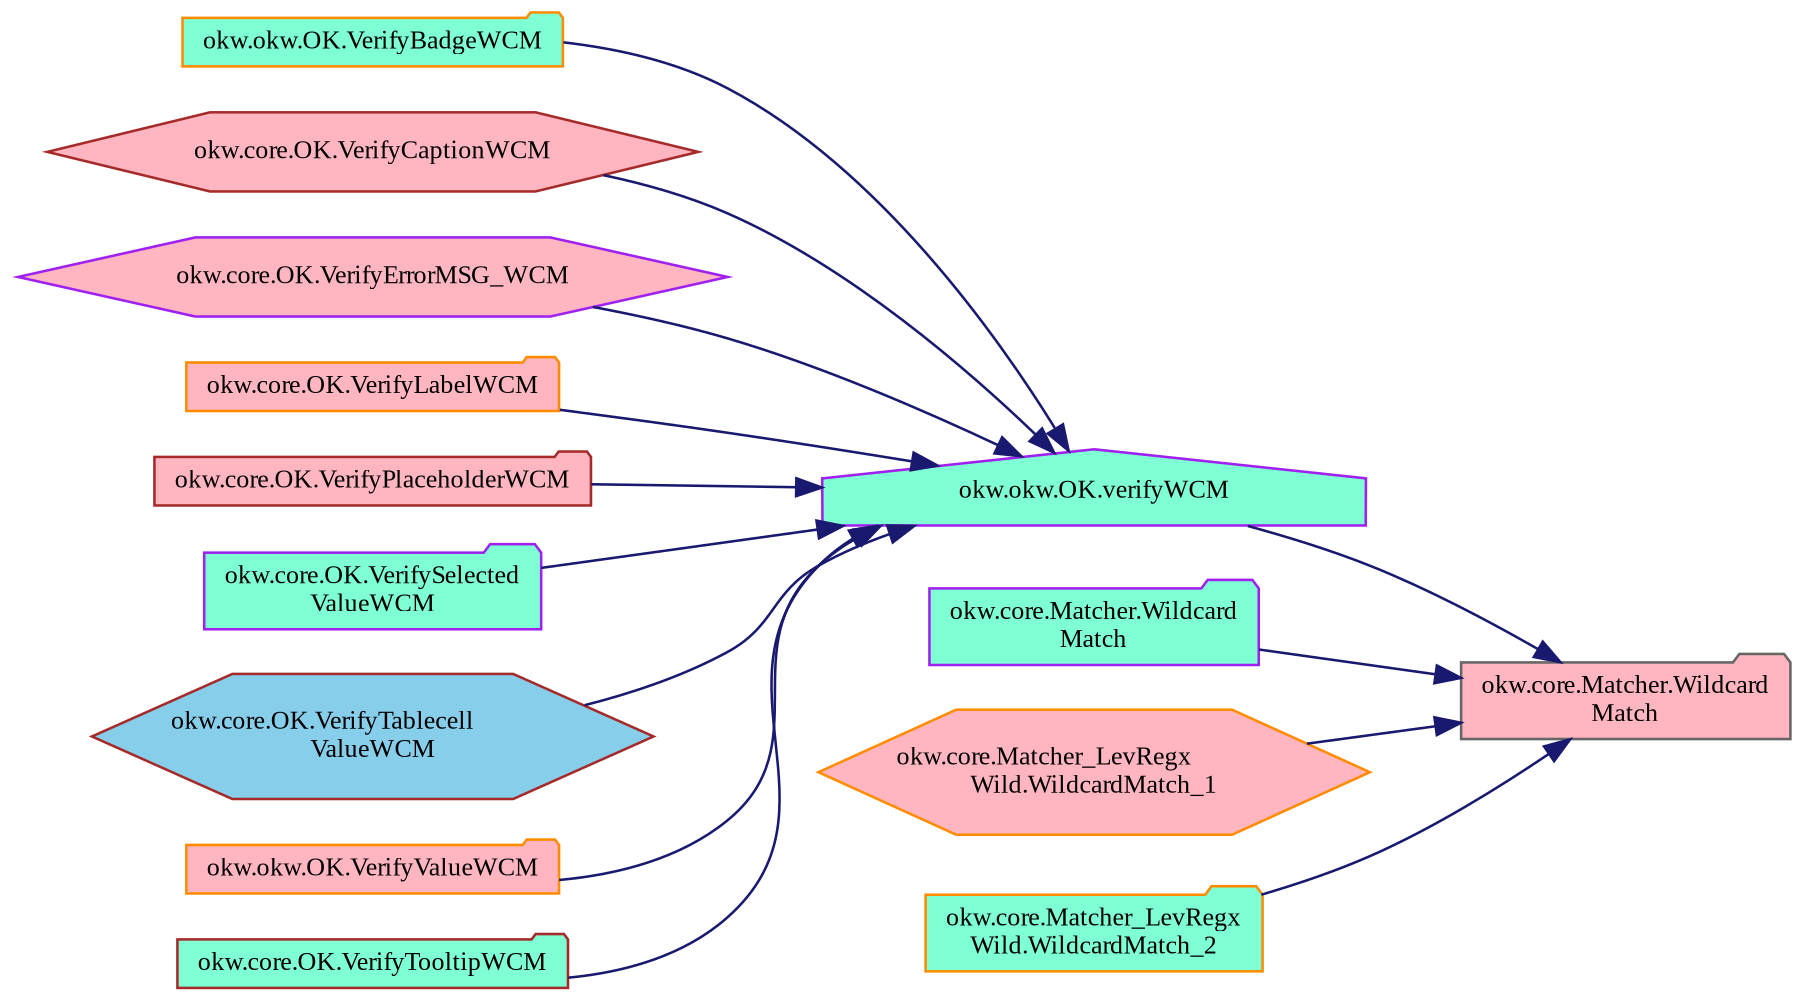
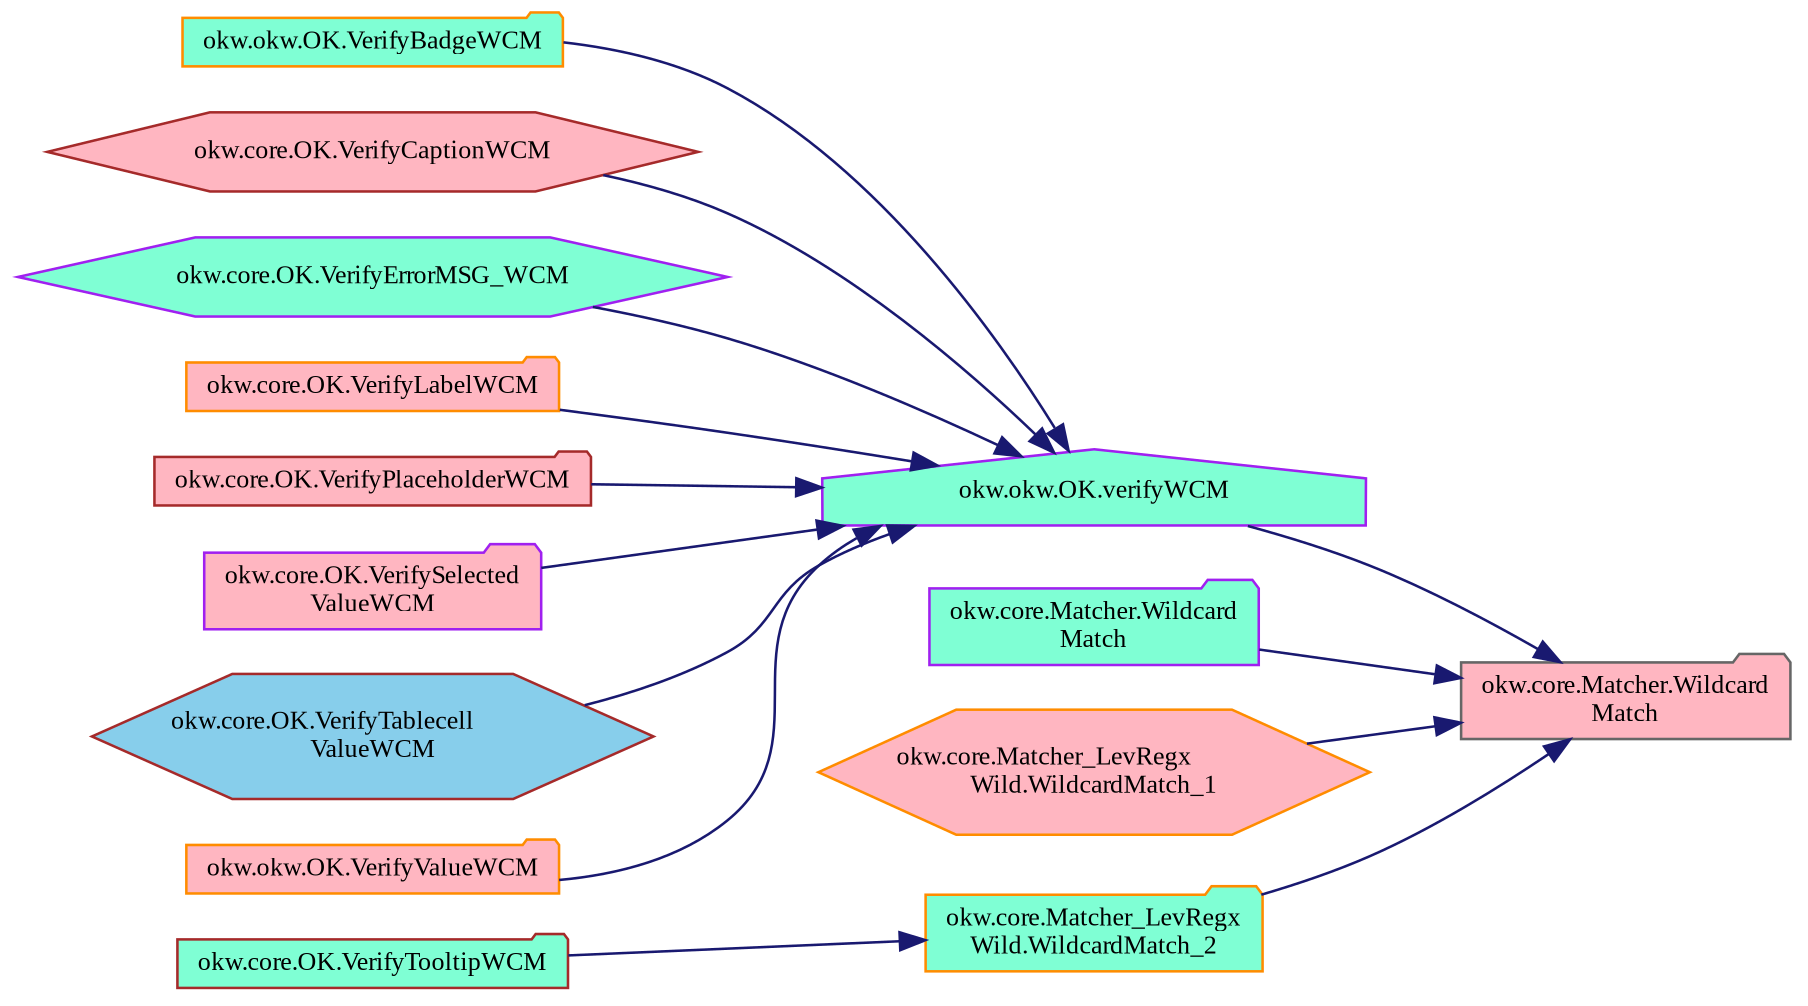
(373, 277) -> (373, 277)
(373, 591) -> (373, 591)
(778, 807) -> (734, 948)
